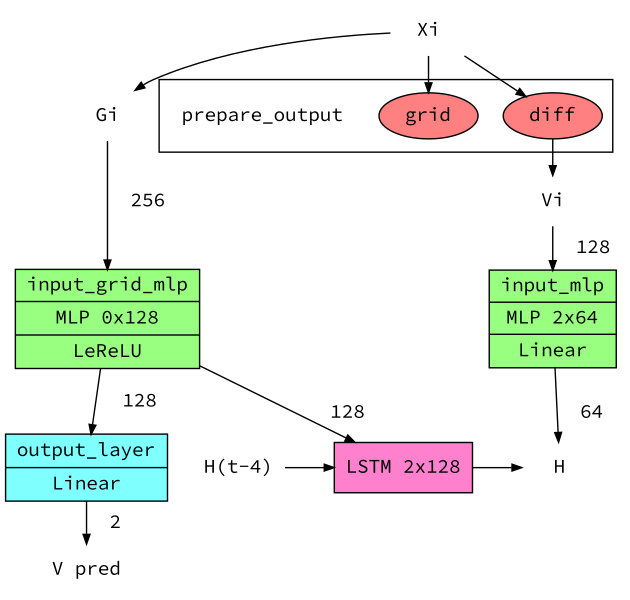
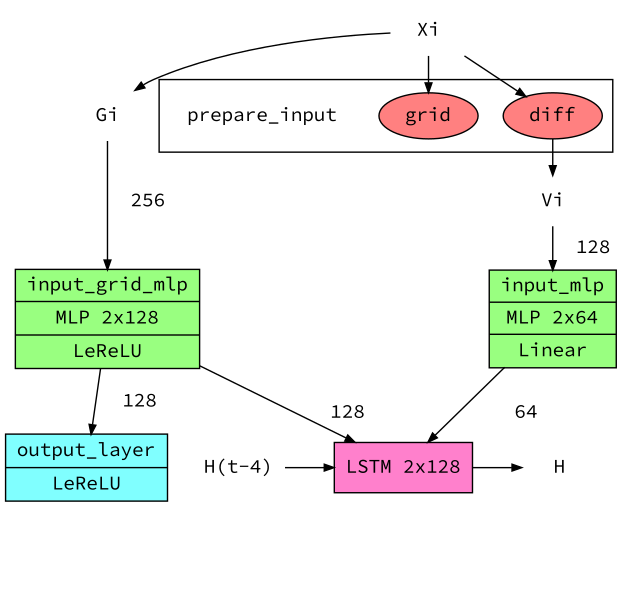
(262, 116) -> (262, 116)
(107, 318) -> (107, 318)
(557, 400) -> (470, 401)
(87, 484) -> (87, 484)
(87, 570) -> none
